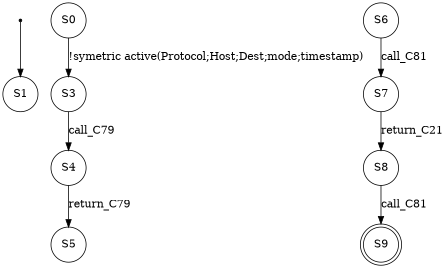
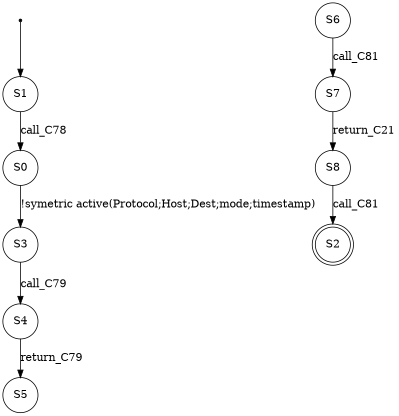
none -> (20, 127)
(381, 245) -> (333, 245)
